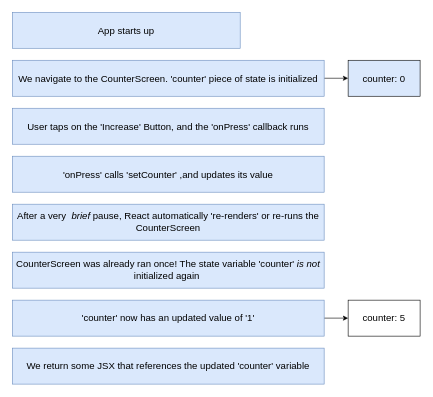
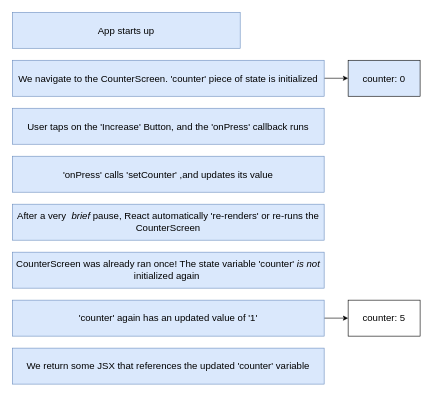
(168, 318) -> (168, 318)
